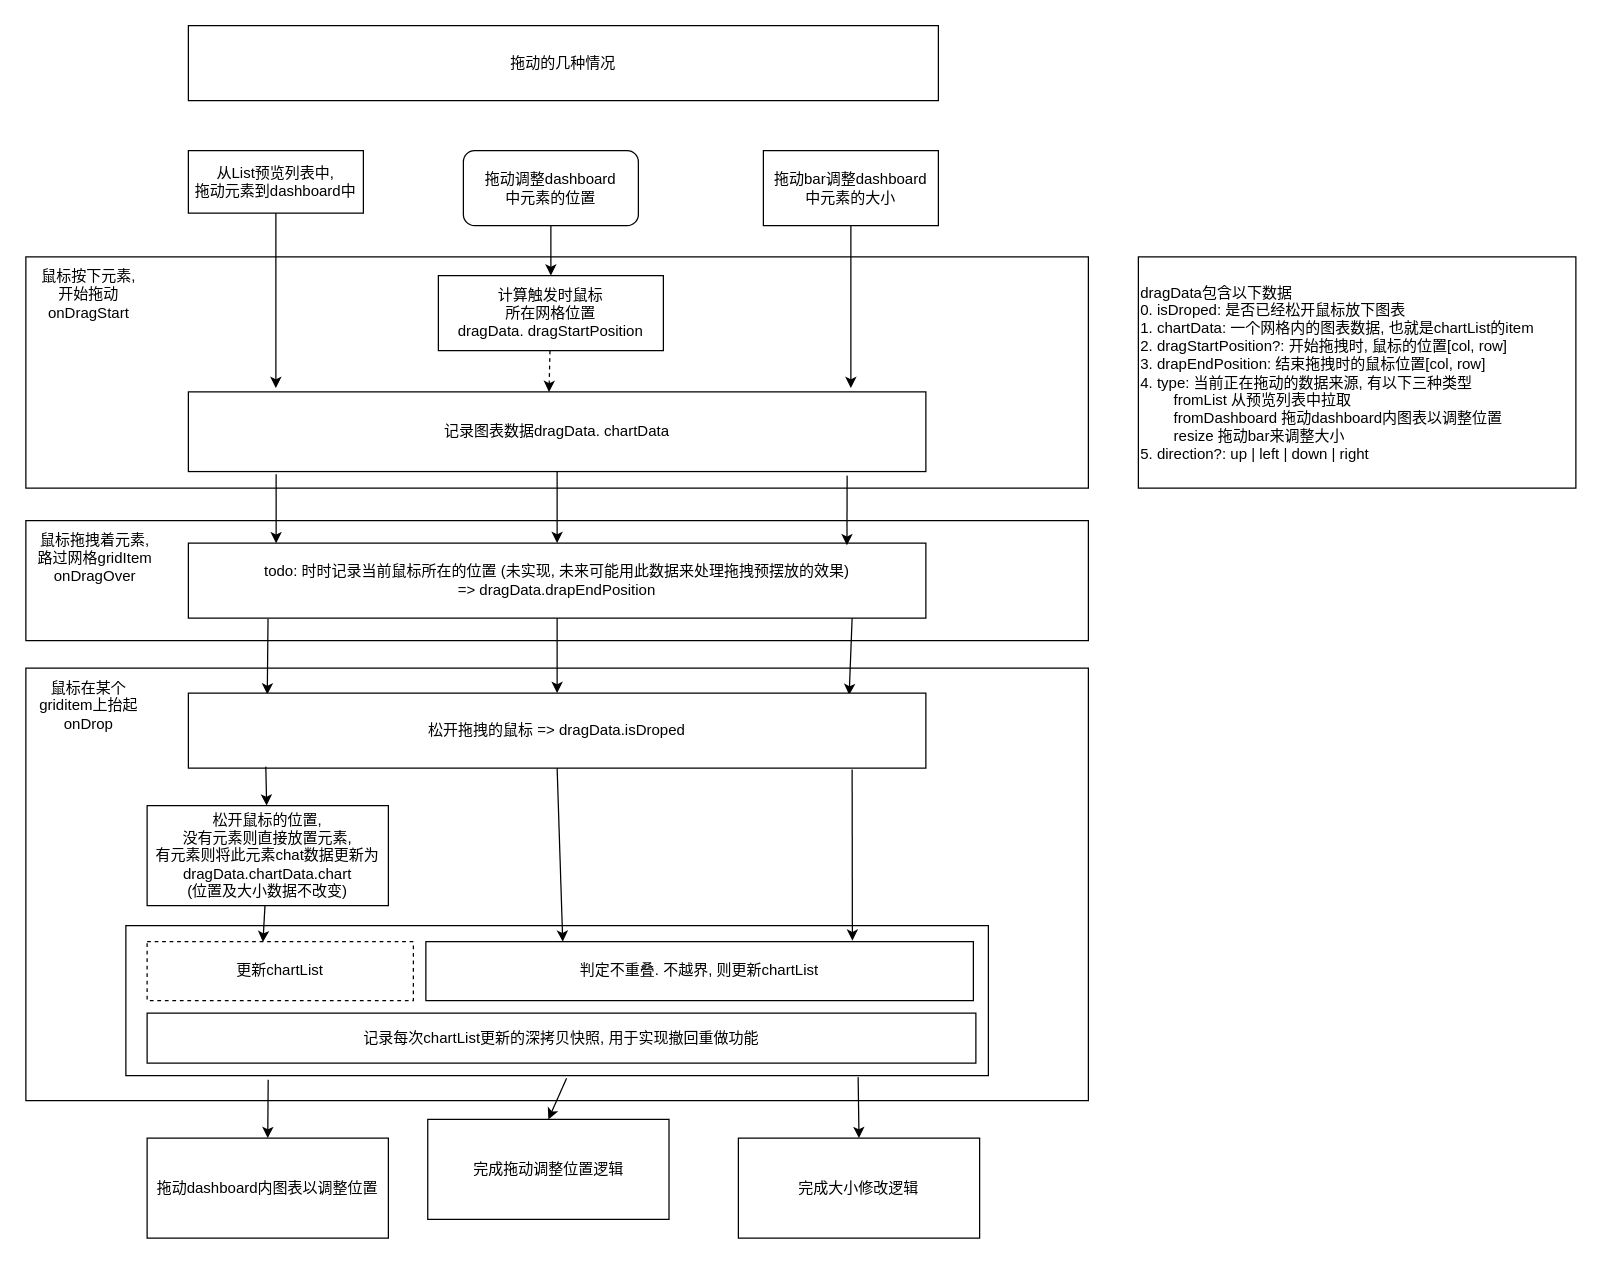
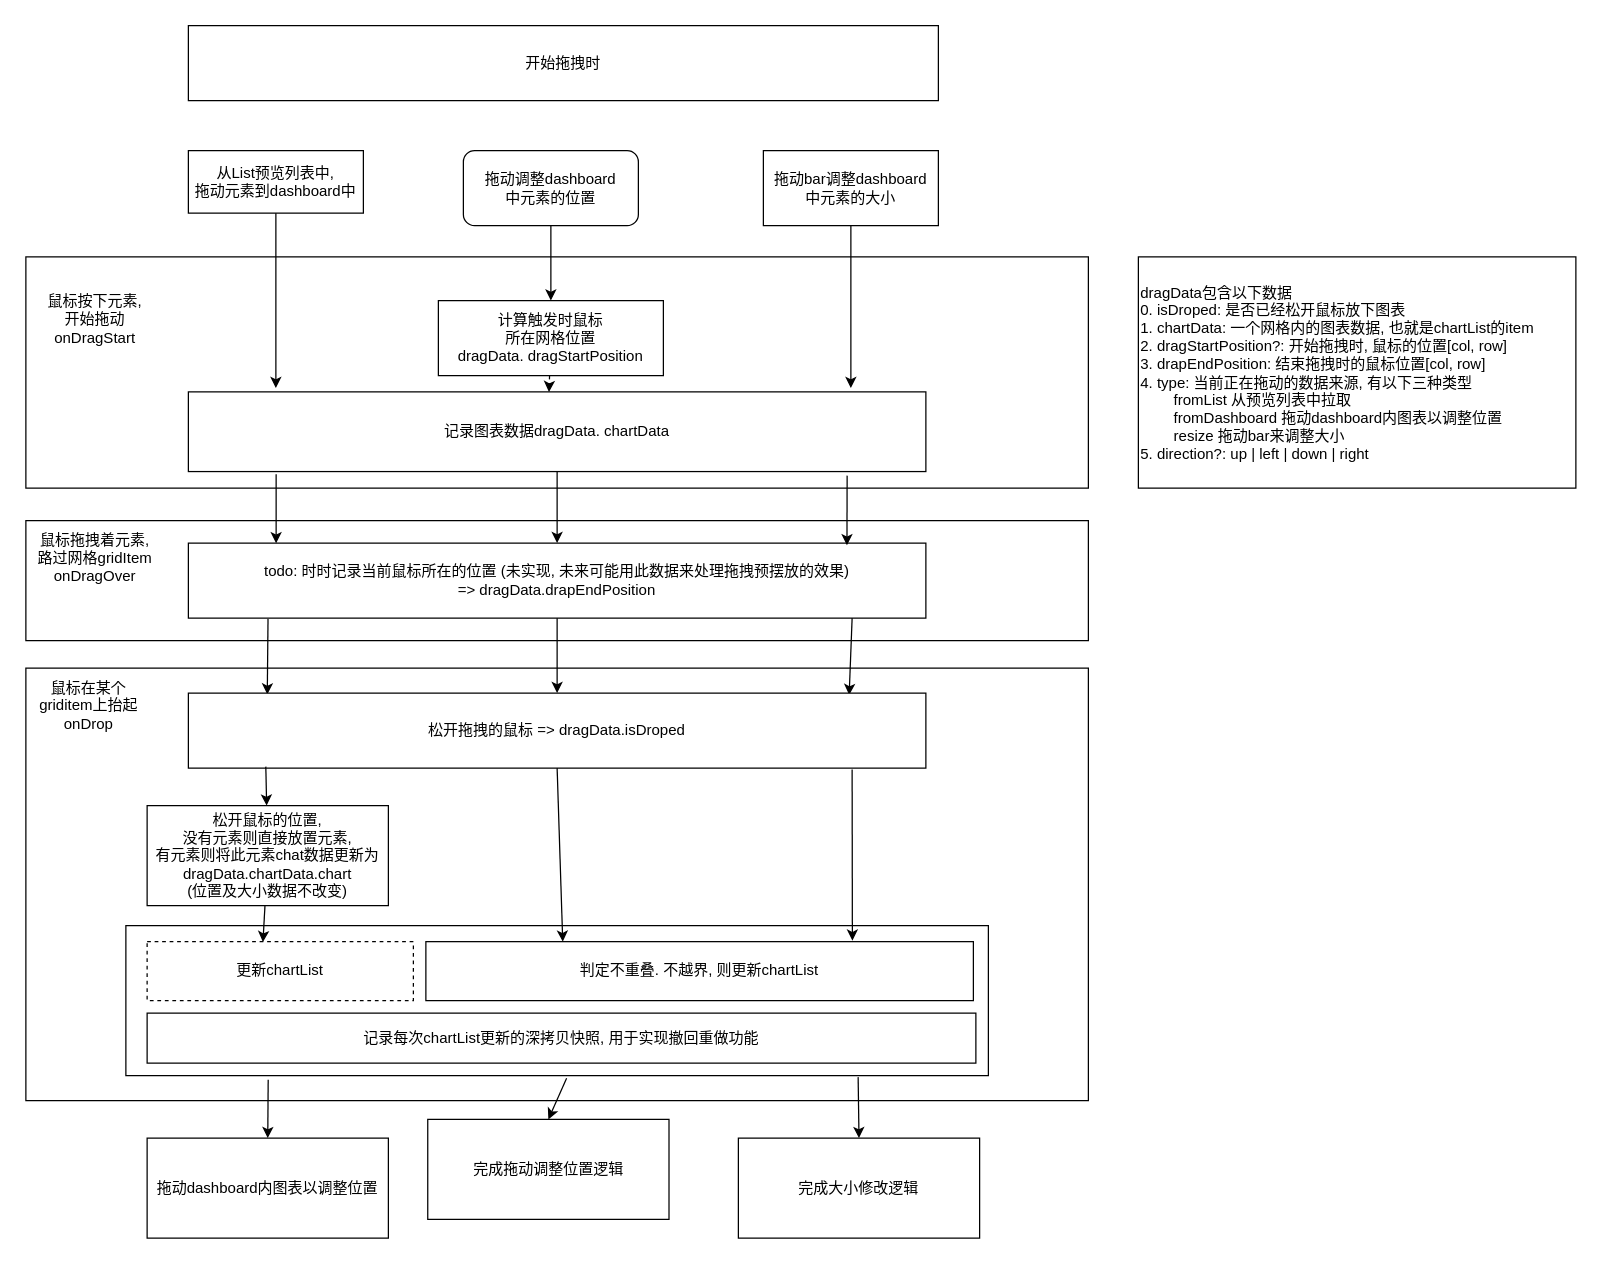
(563, 63) -> (563, 63)
(88, 294) -> (94, 319)
(551, 313) -> (551, 338)
